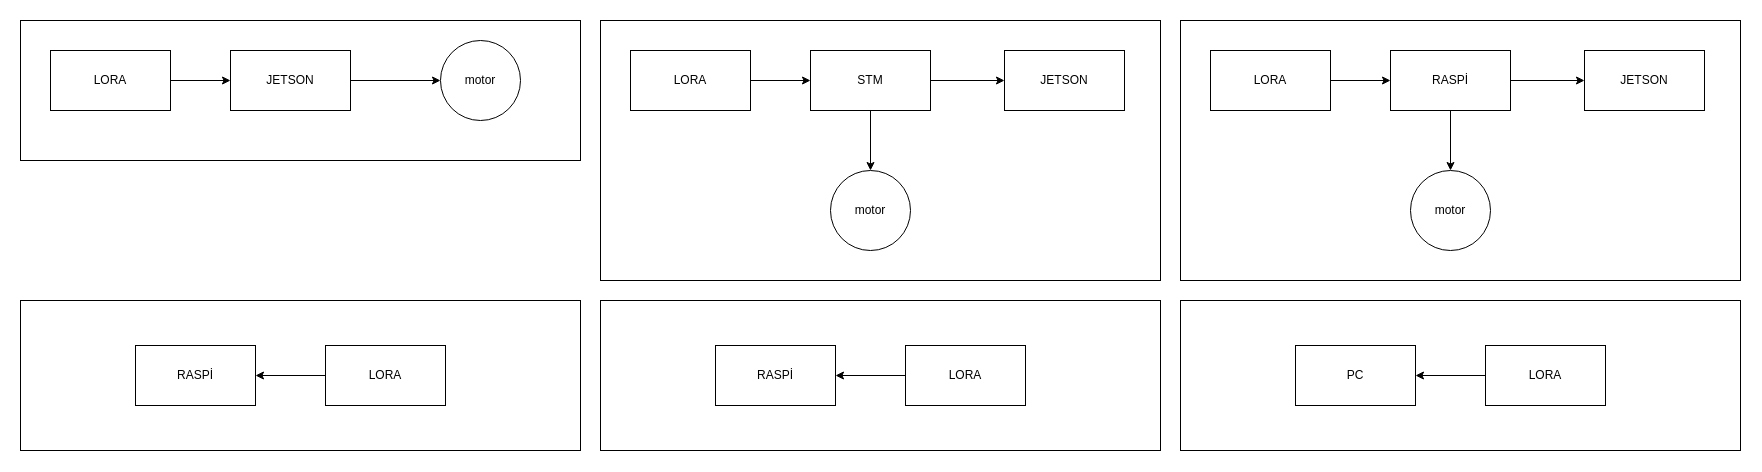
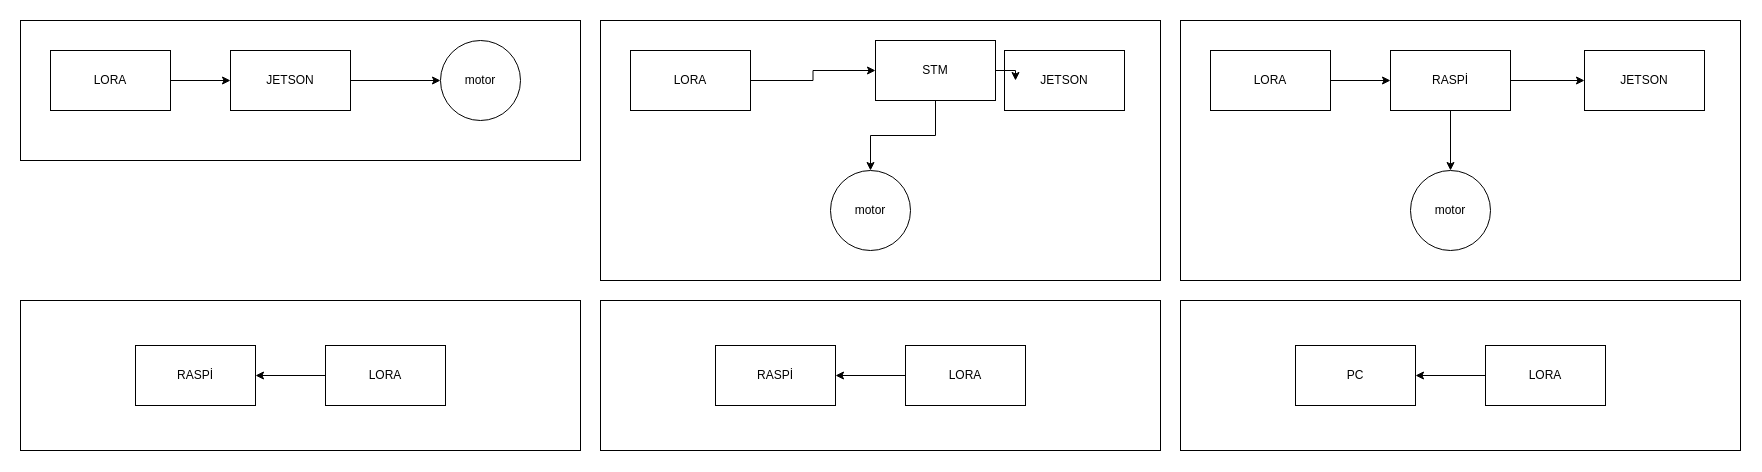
(871, 81) -> (936, 71)
